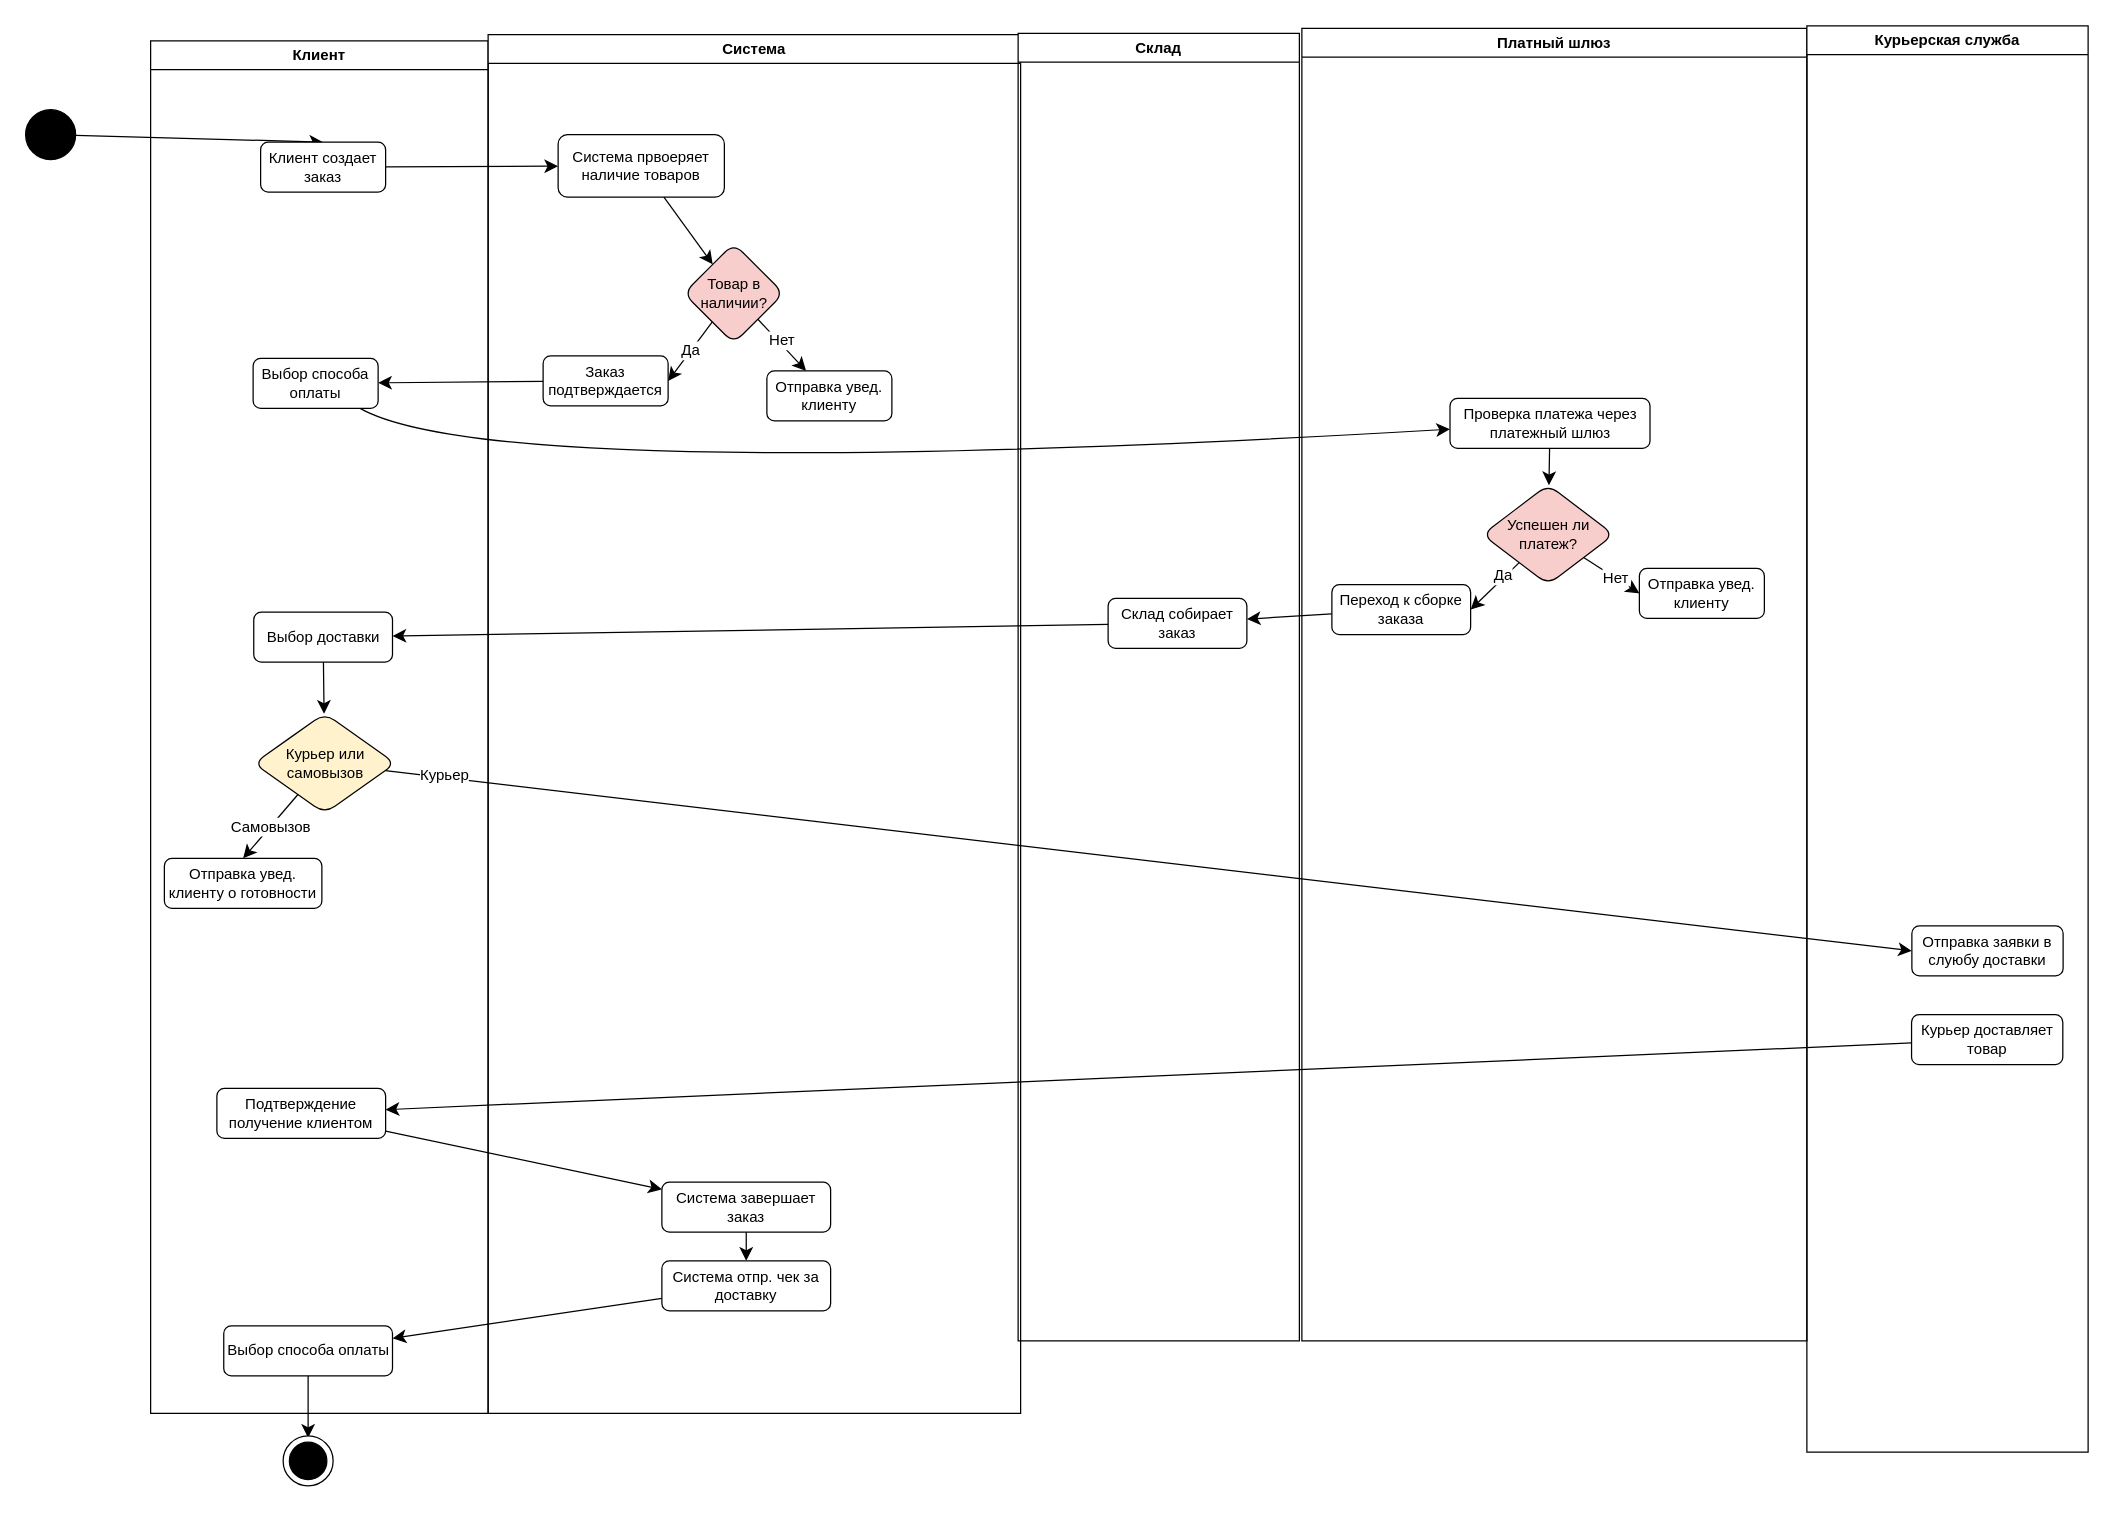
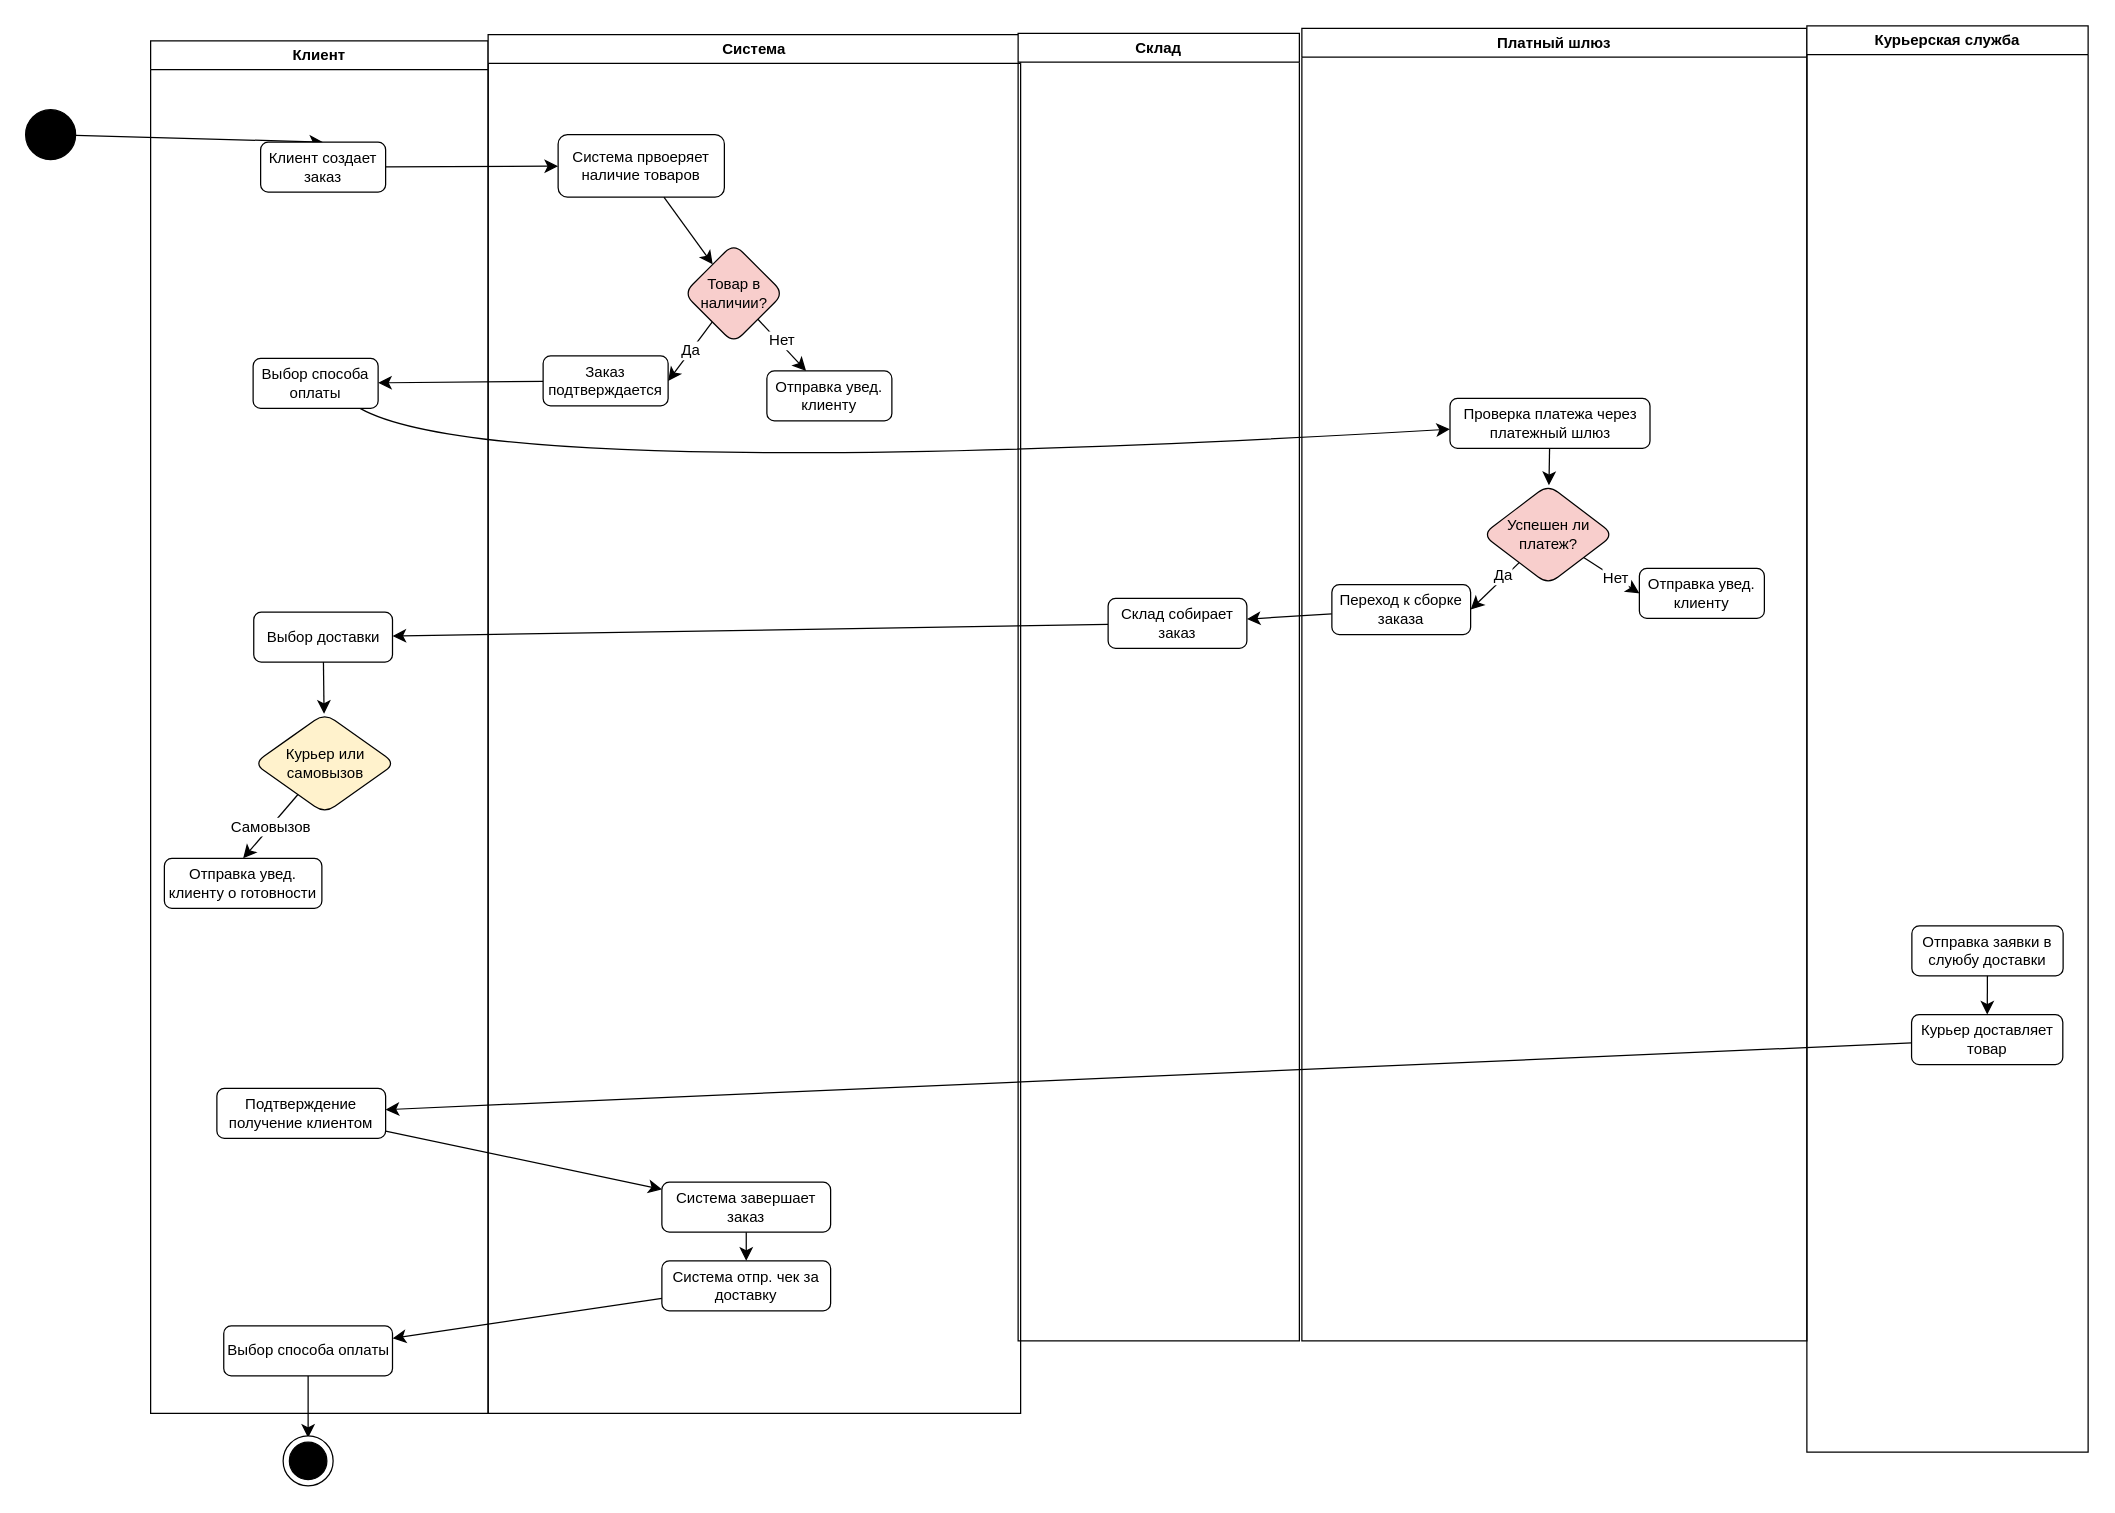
(842, 824) -> none
none -> (1987, 990)
